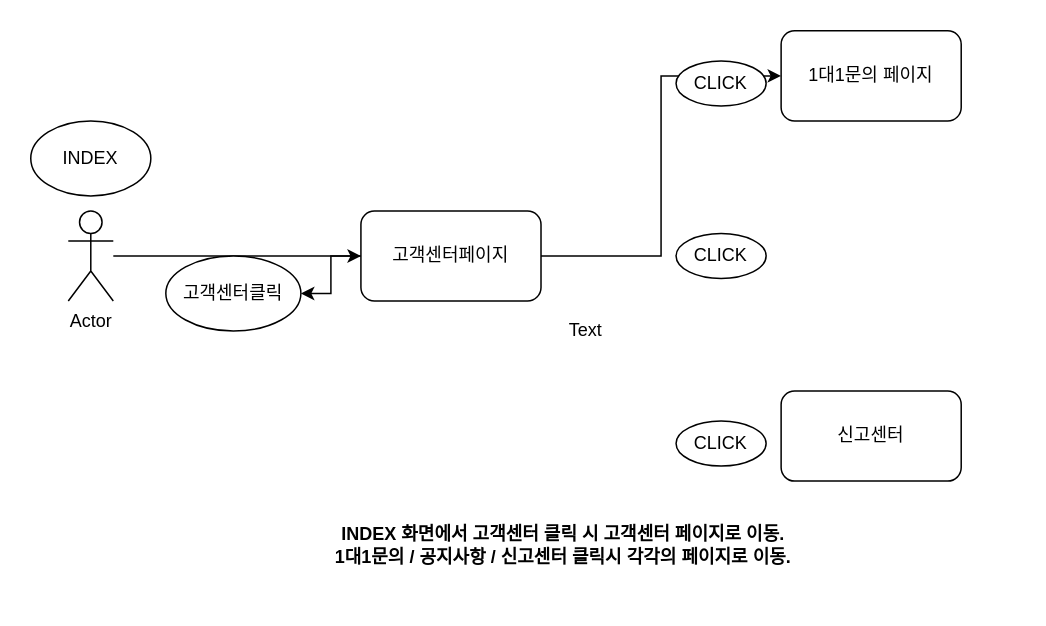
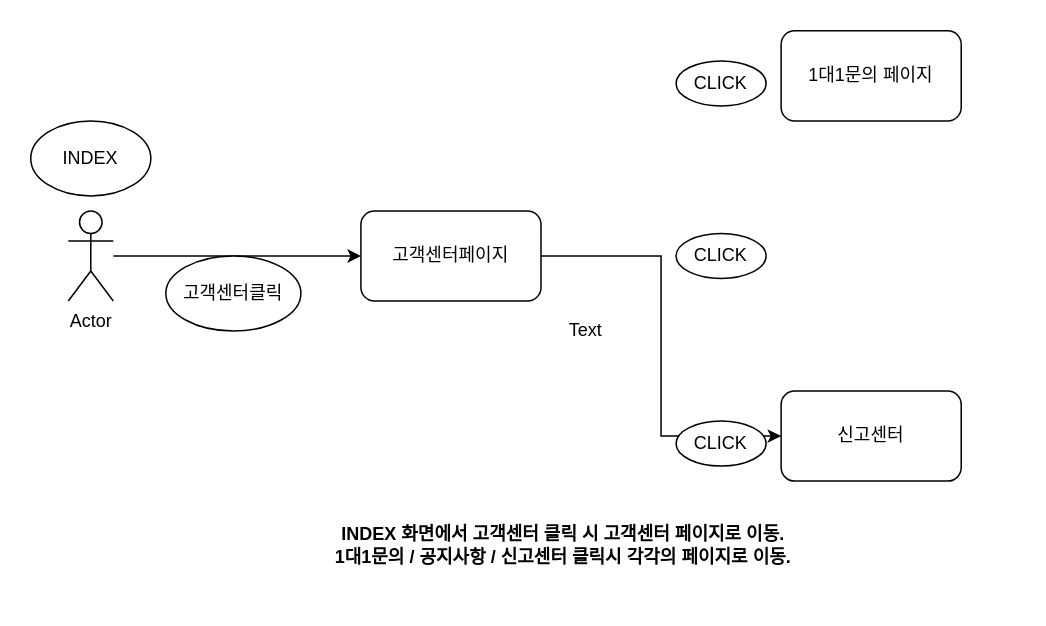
(661, 156) -> none
(331, 285) -> (661, 355)
